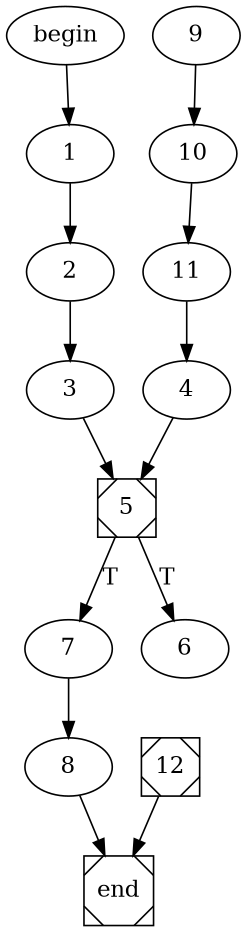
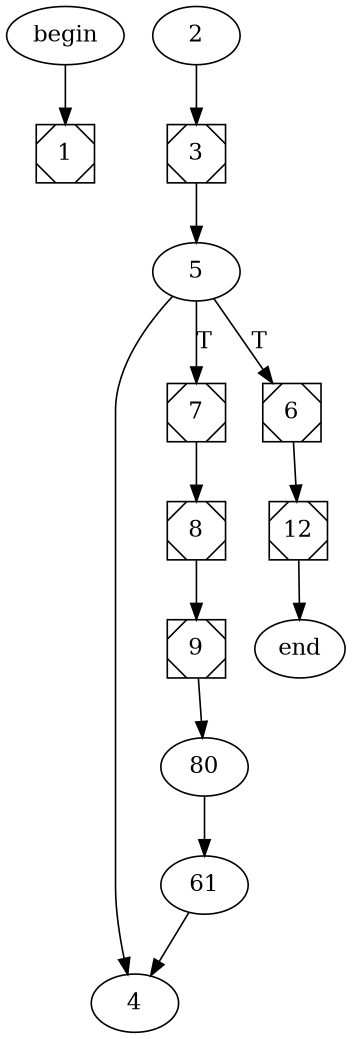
(196, 36) -> (196, 649)
(70, 154) -> (65, 154)
(193, 154) -> (205, 767)
(70, 205) -> none
(187, 272) -> (205, 885)
(70, 390) -> (196, 154)
(161, 441) -> (116, 620)
none -> (295, 464)
(127, 508) -> (196, 272)
(69, 649) -> (196, 413)
(185, 649) -> (292, 413)
(69, 767) -> (196, 531)
(89, 818) -> (196, 582)
(119, 891) -> (300, 649)
